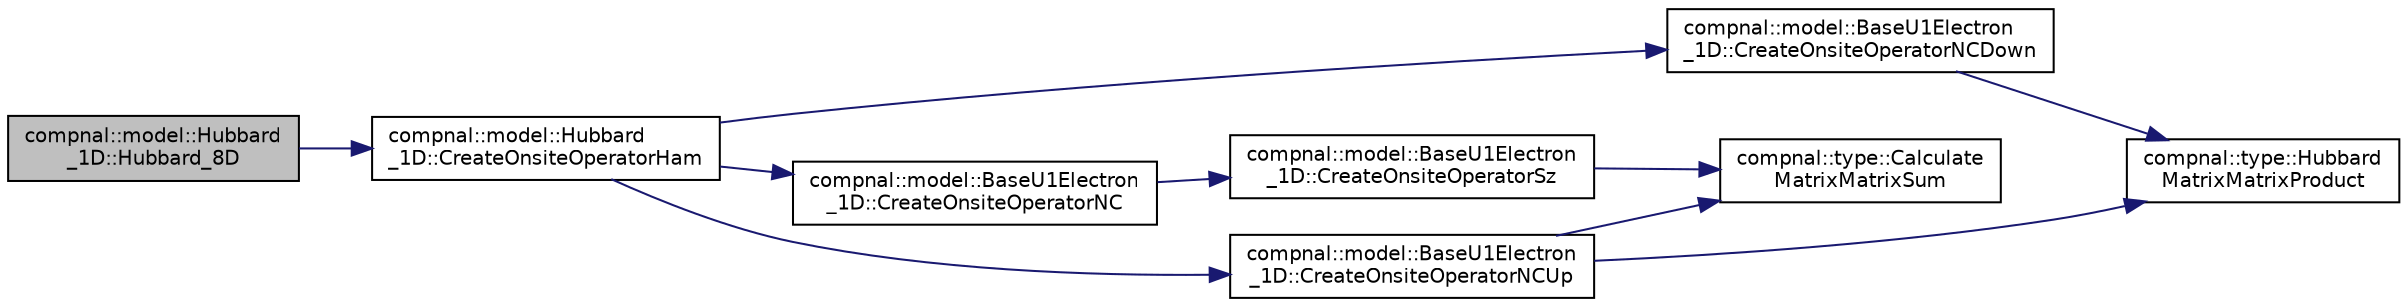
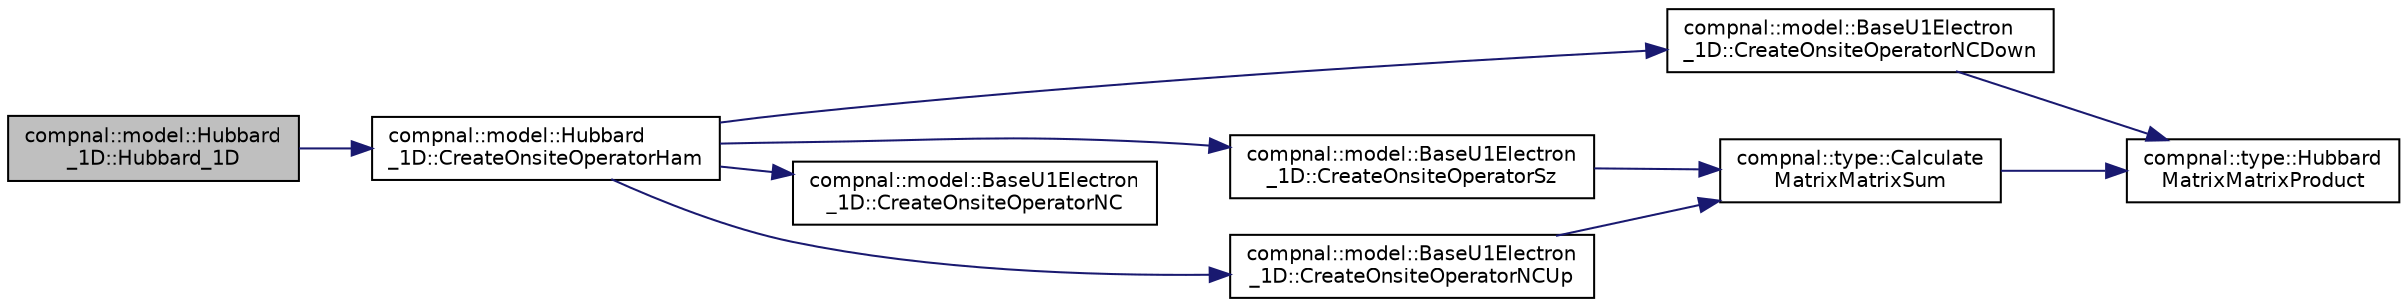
(154, 148) -> (154, 148)
(1183, 181) -> (965, 139)
(1861, 243) -> (2053, 171)
